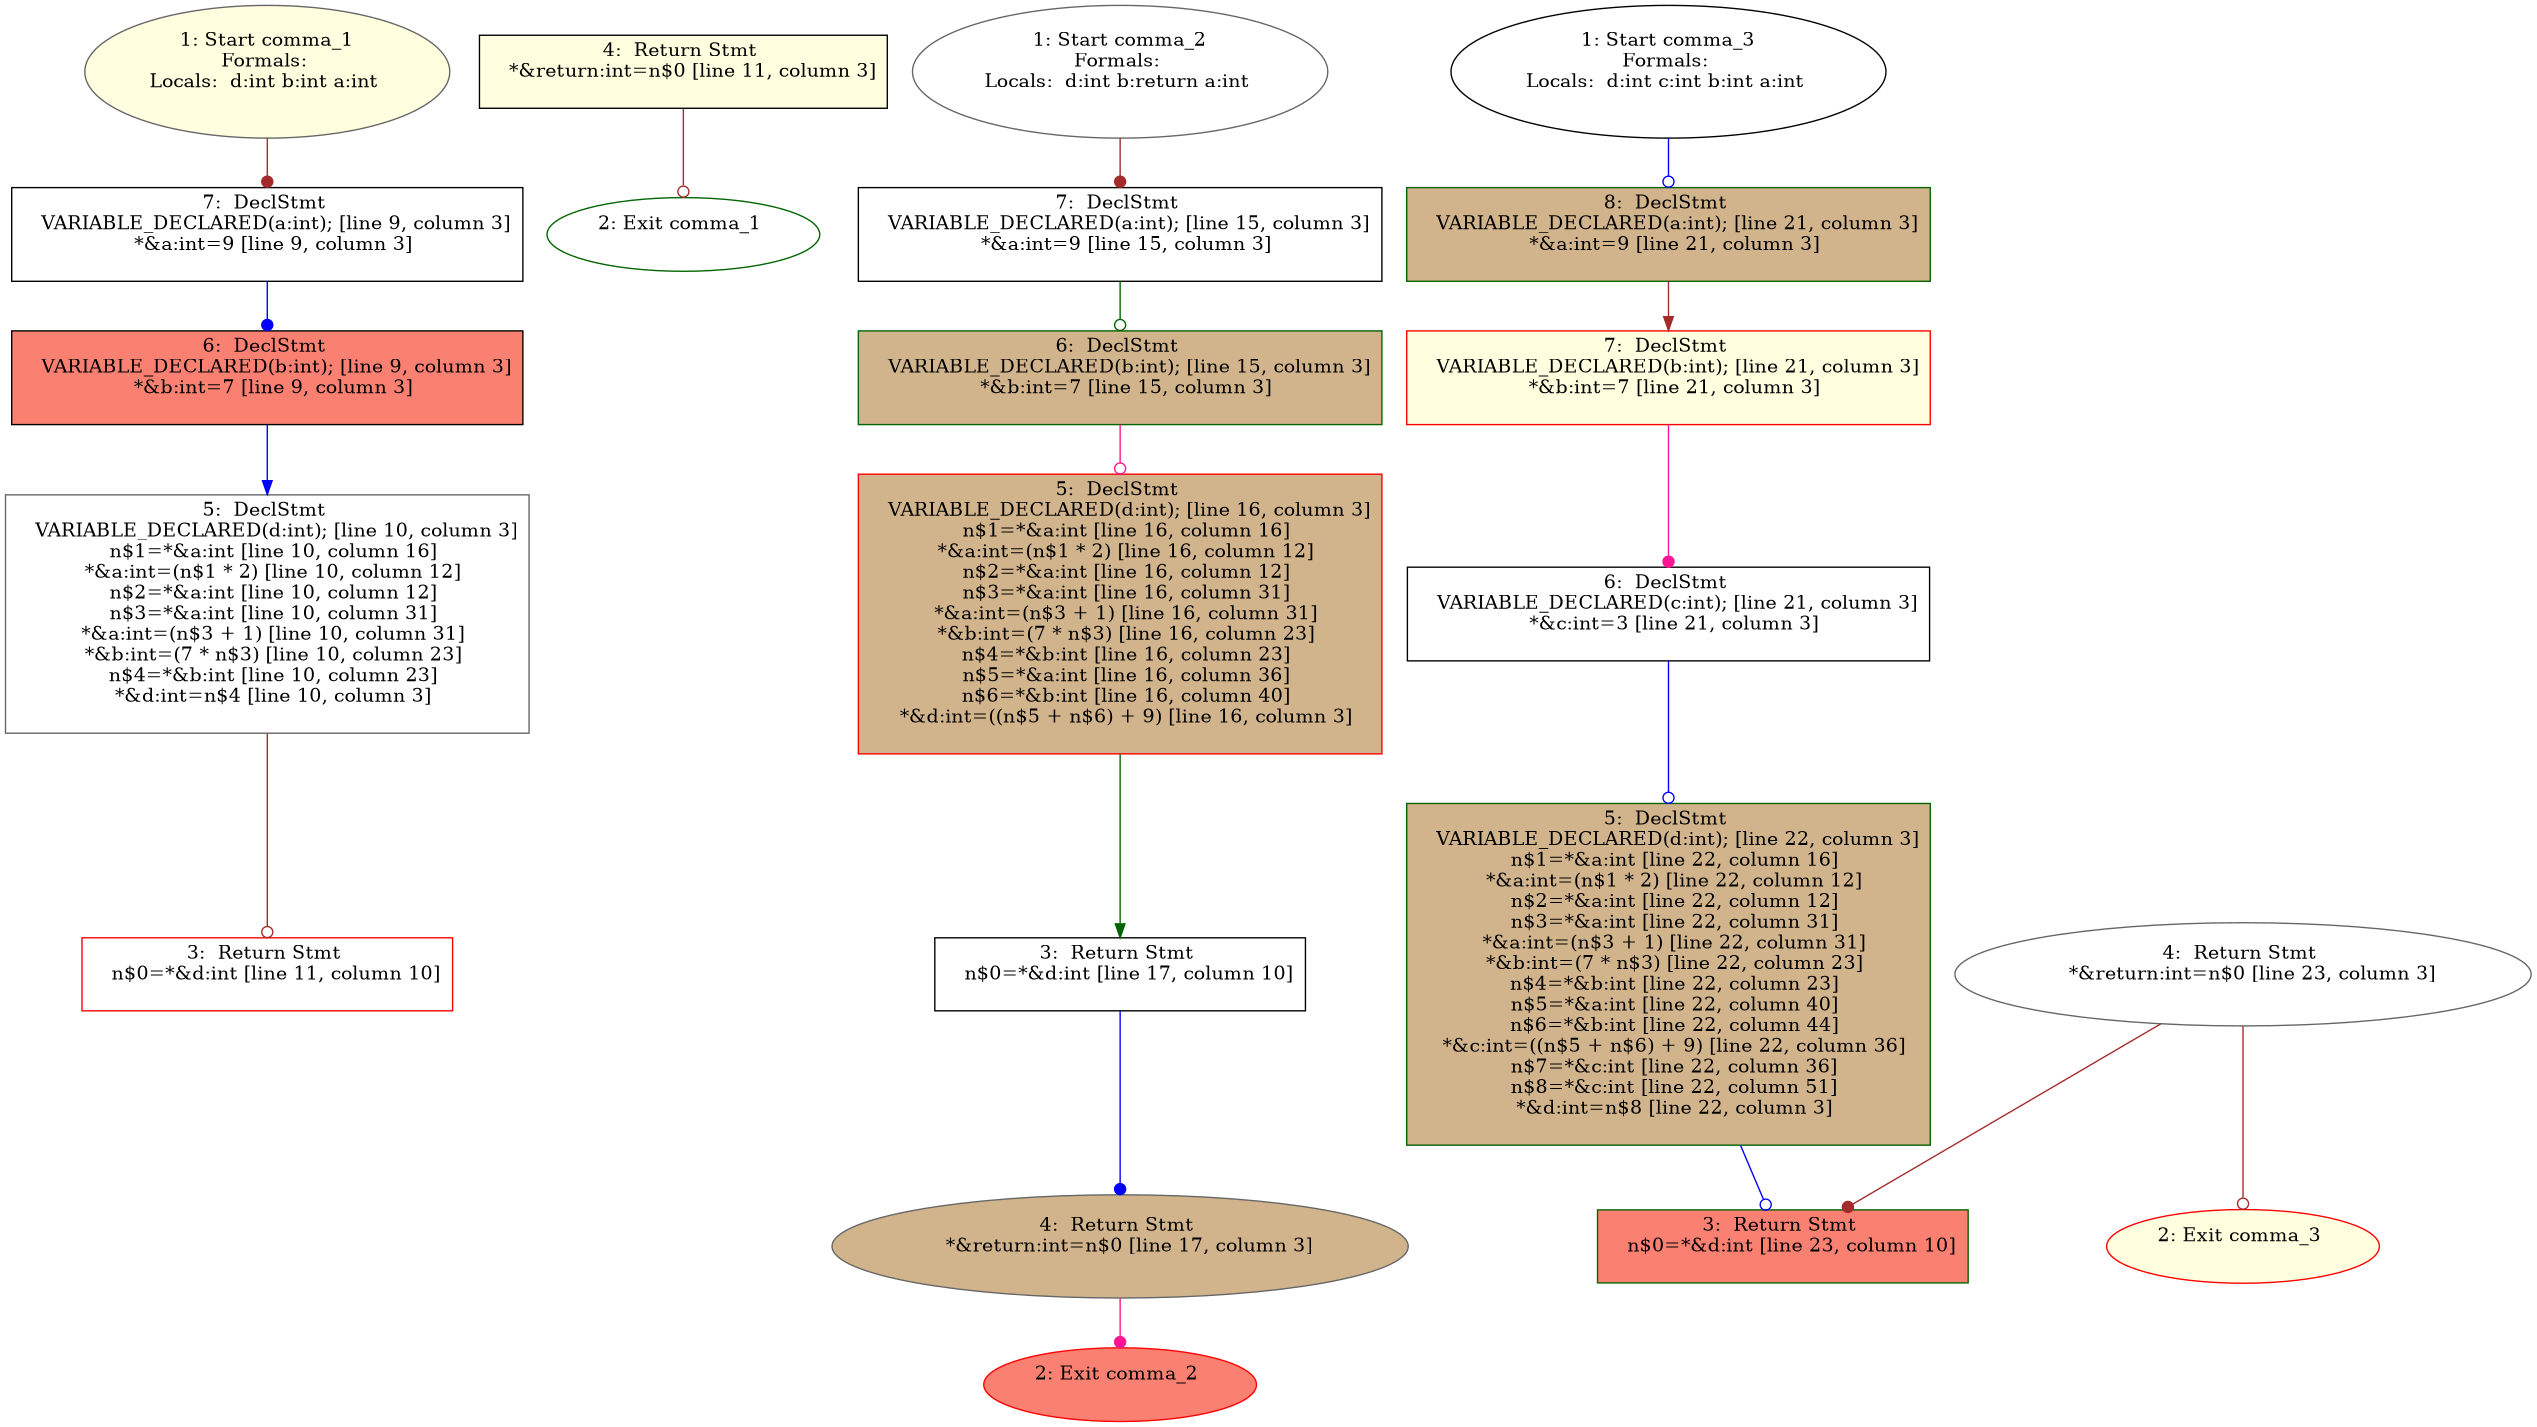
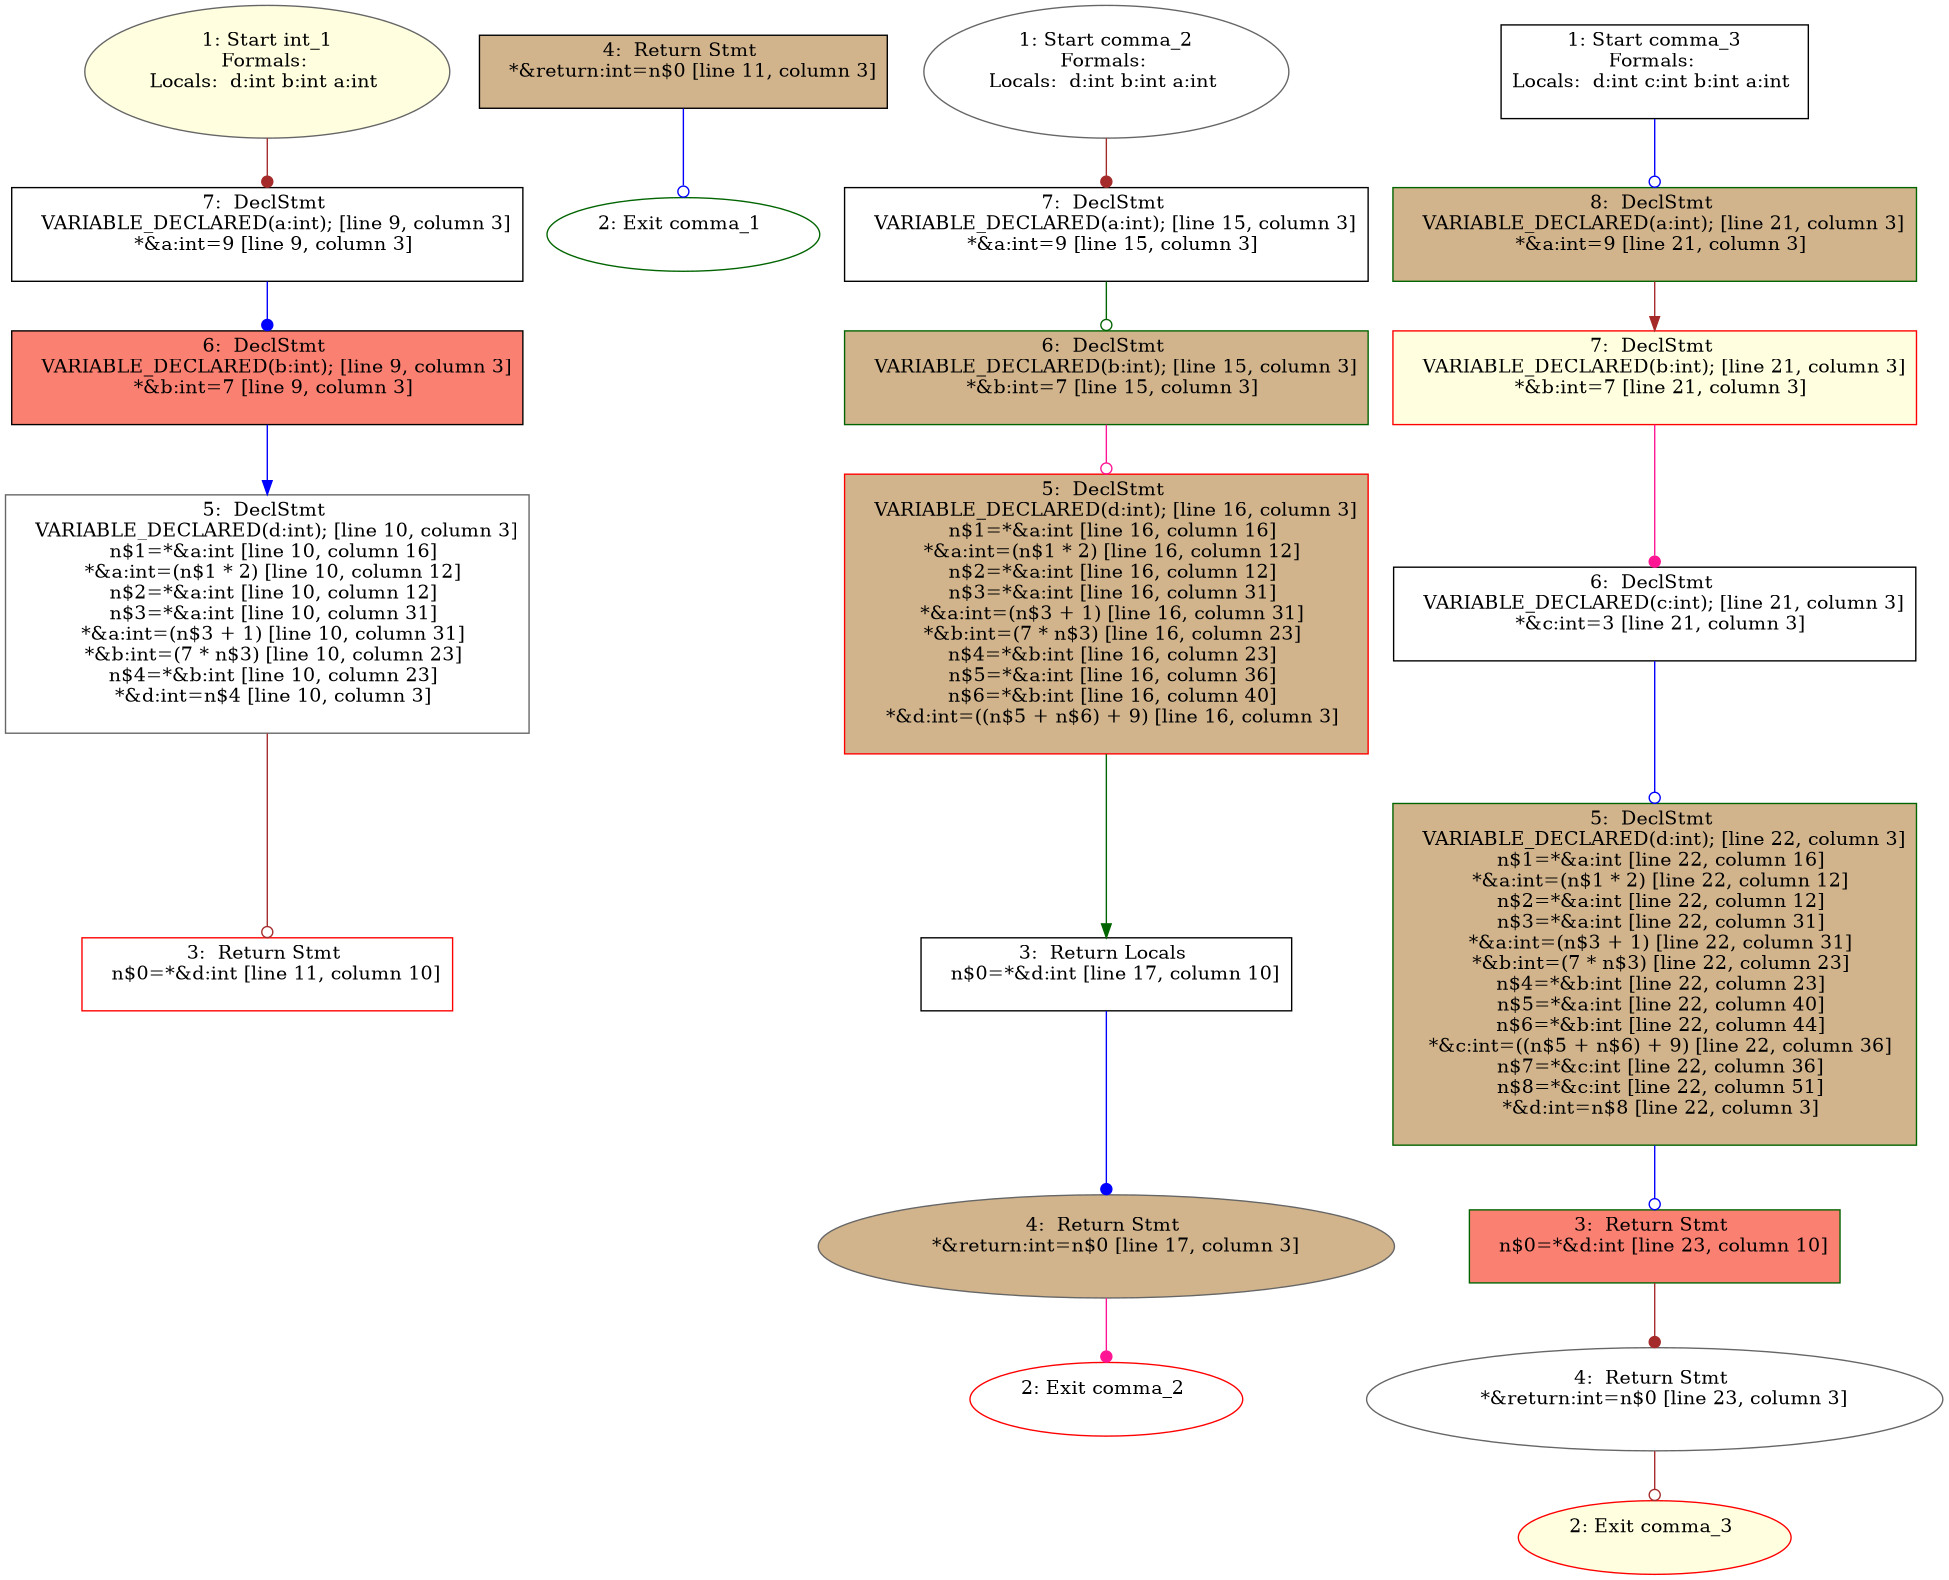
(267, 72) -> (267, 72)
(683, 72) -> (683, 72)
(1120, 72) -> (1106, 72)
(1668, 72) -> (1655, 72)
(683, 147) -> (683, 147)
(1120, 974) -> (1106, 974)
(2007, 1114) -> (1655, 1310)
(1120, 1385) -> (1106, 1399)
